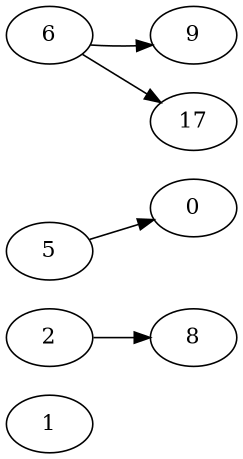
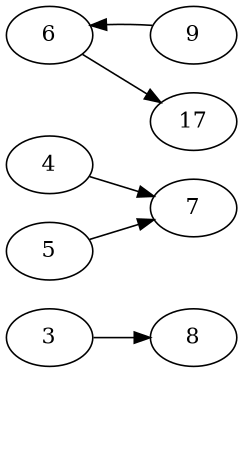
(113, 46) -> (130, 24)
none -> (50, 165)
(194, 208) -> (194, 208)
(50, 338) -> (50, 338)
(50, 424) -> none
